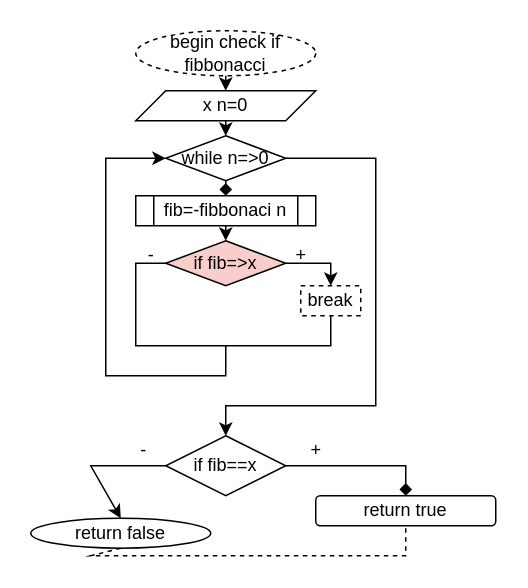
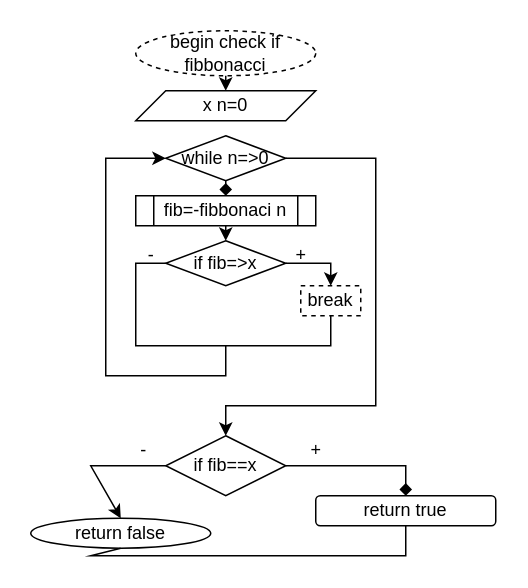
(226, 123) -> none
(226, 263) -> (226, 263)
(250, 556) -> (250, 556)
